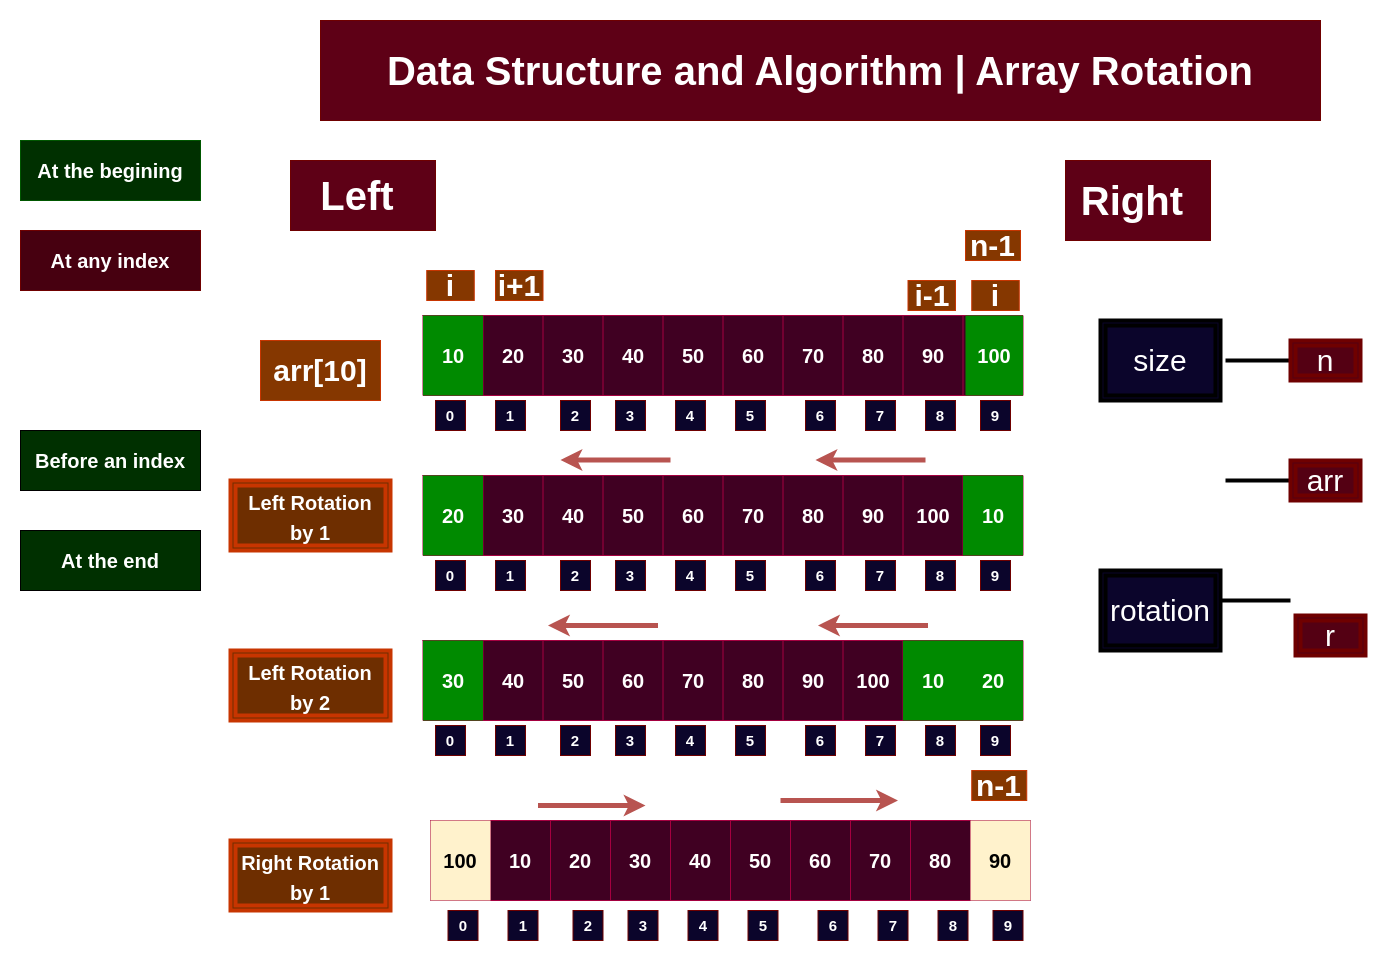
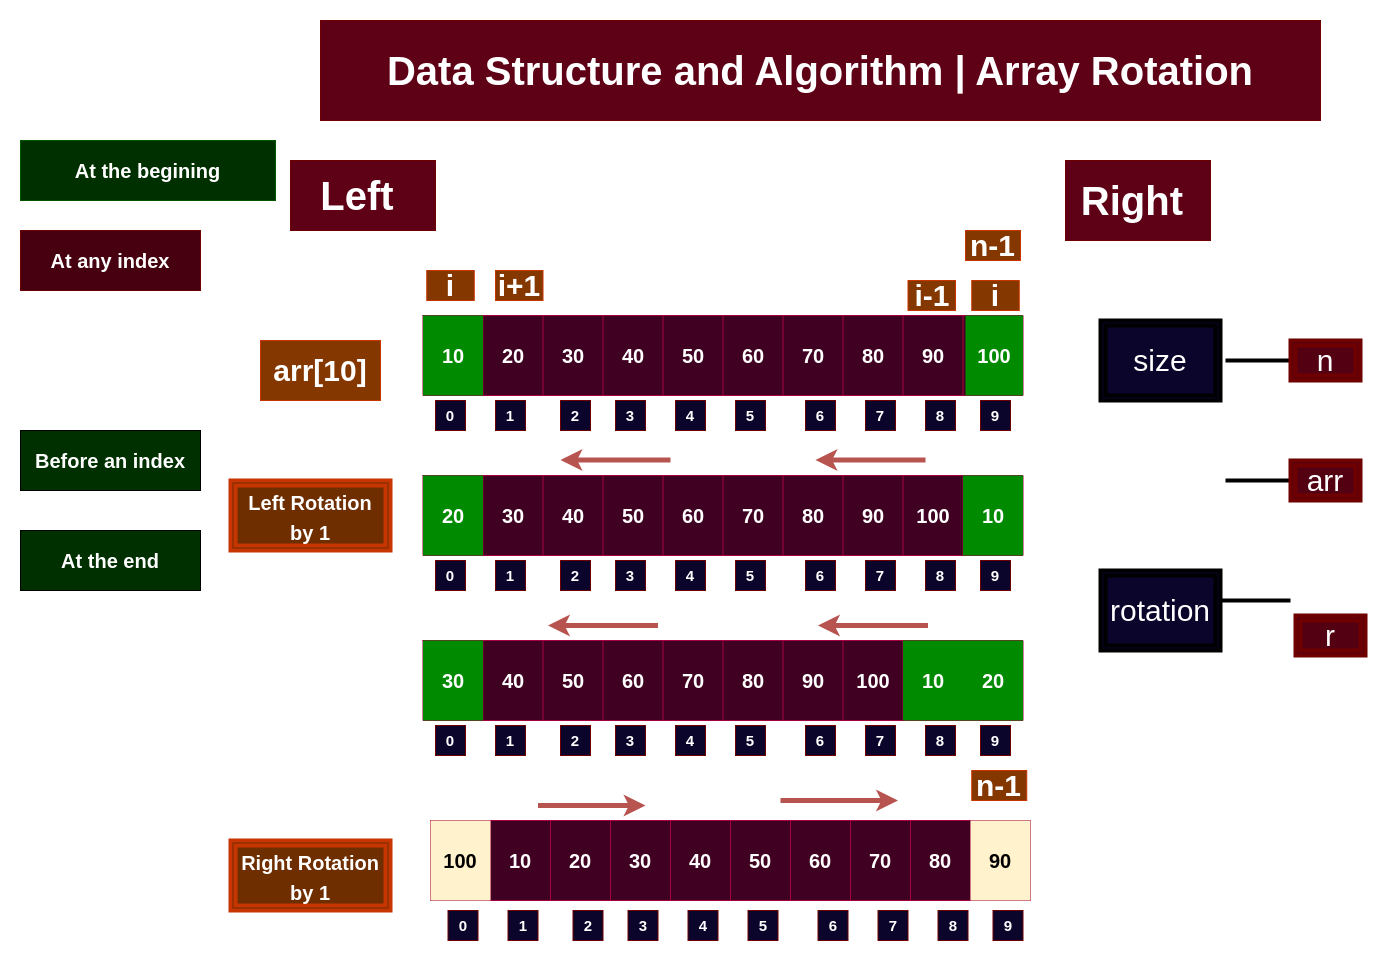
(111, 171) -> (148, 171)
(311, 686) -> none
